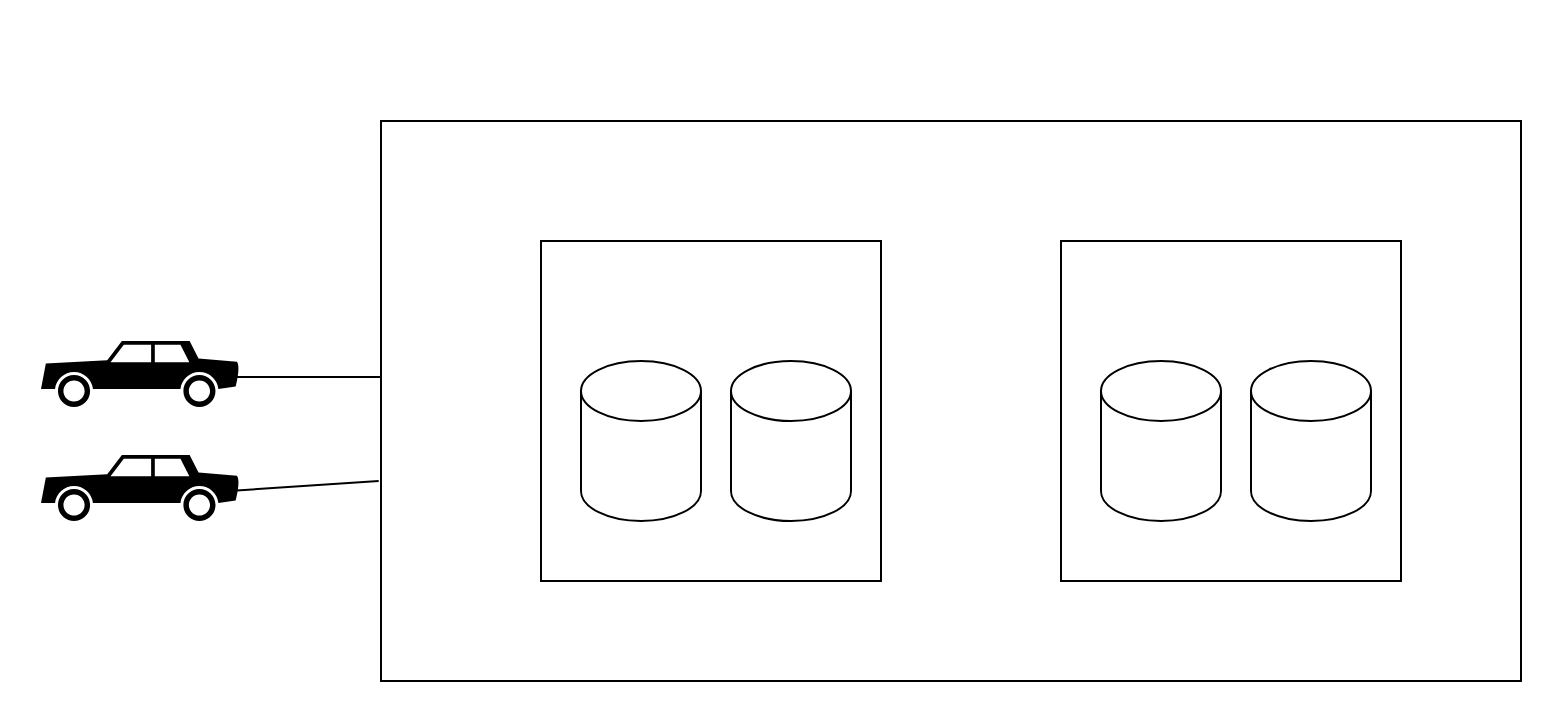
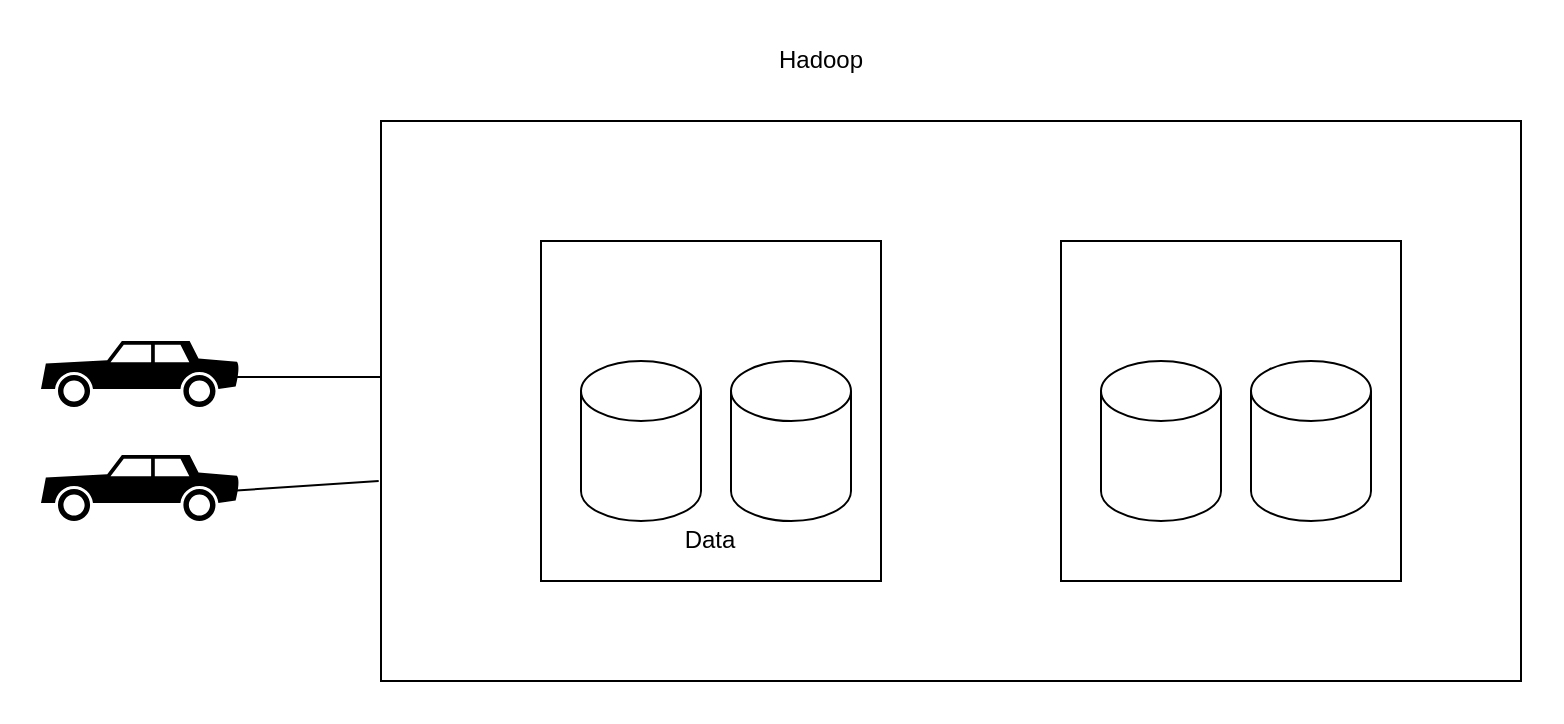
none -> (821, 61)
none -> (711, 541)
